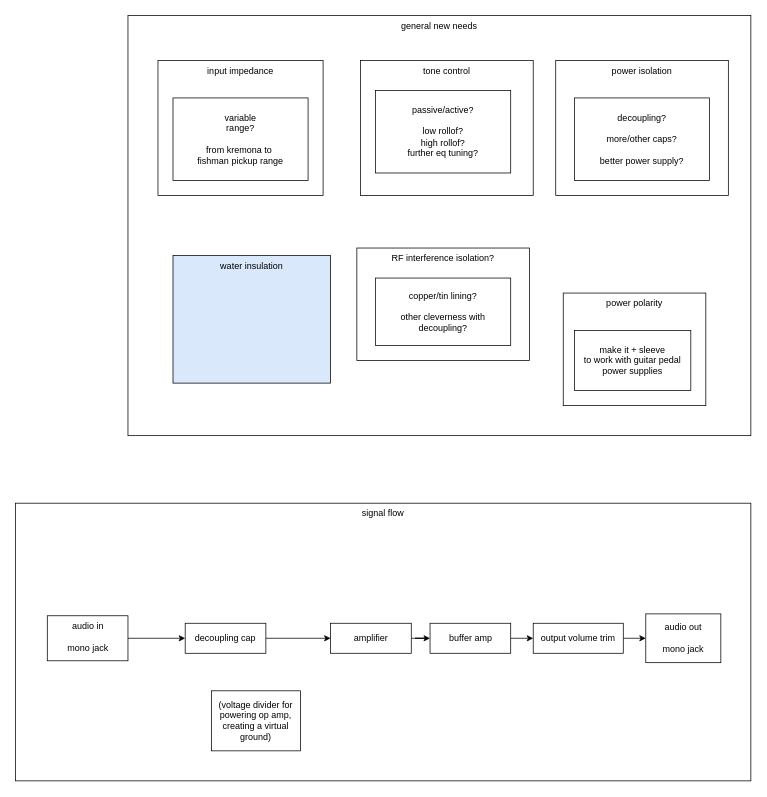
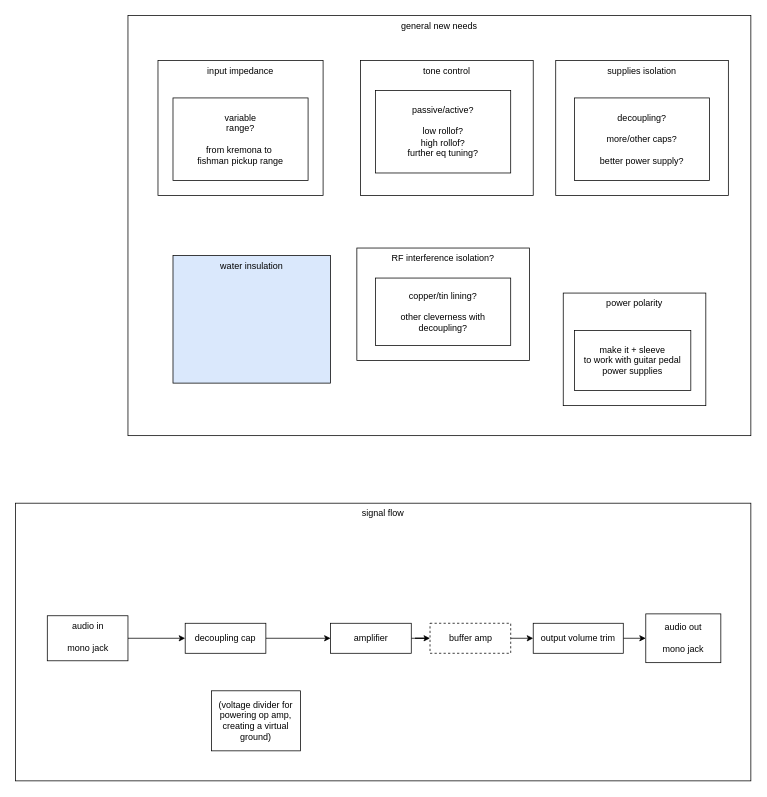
(642, 71) -> (642, 71)
(470, 638) -> (470, 638)
